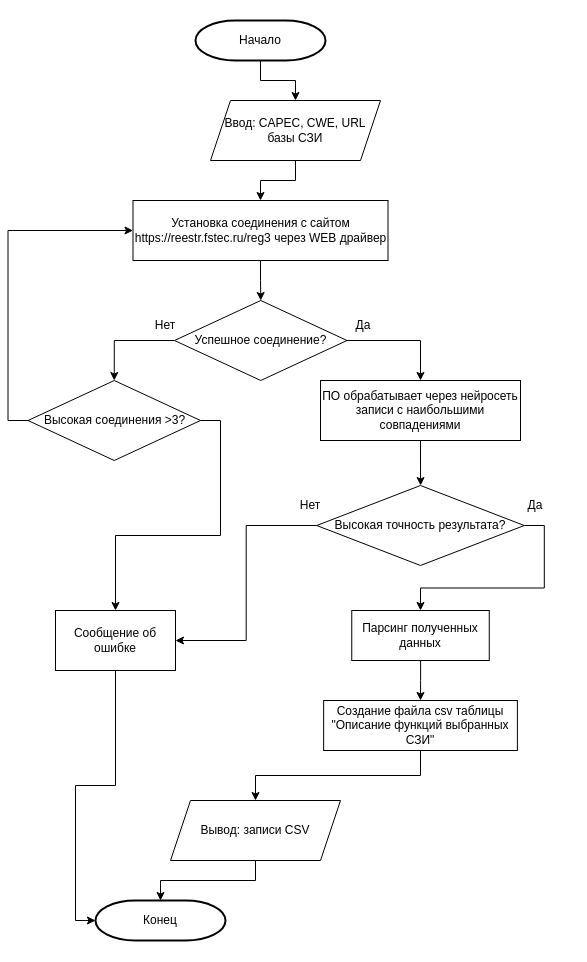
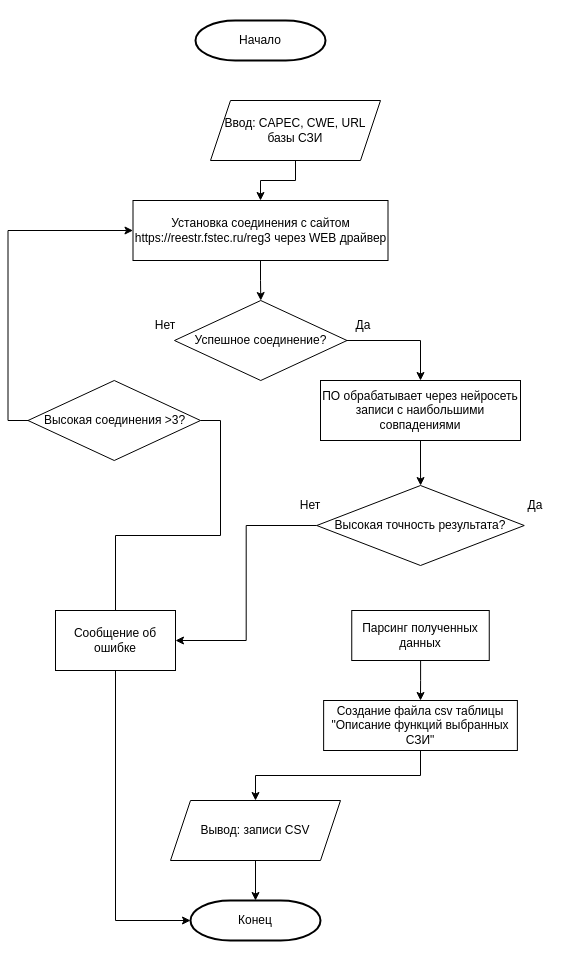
(275, 81) -> none
(128, 341) -> none
(516, 588) -> none
(116, 602) -> (116, 604)
(161, 921) -> (256, 921)
